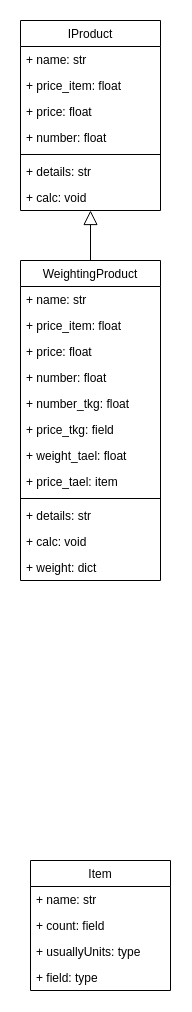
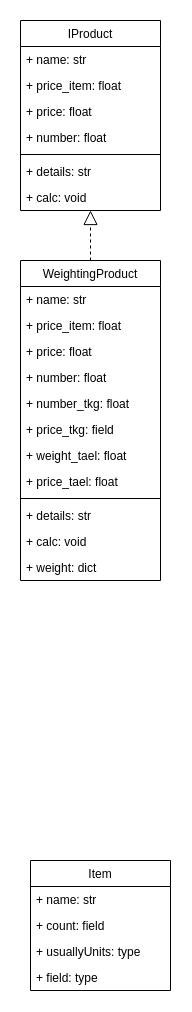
(91, 242) -> (91, 242)
(77, 482) -> (80, 482)
